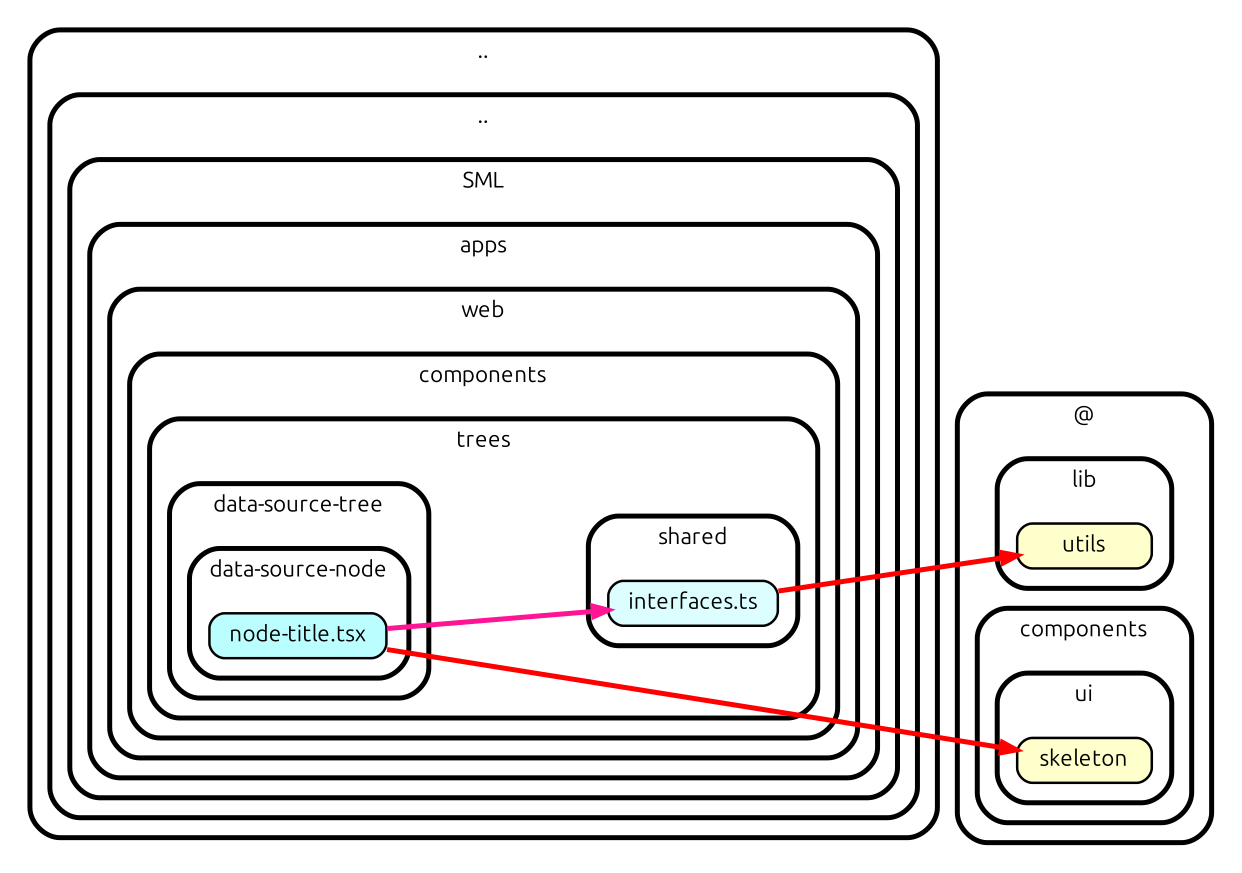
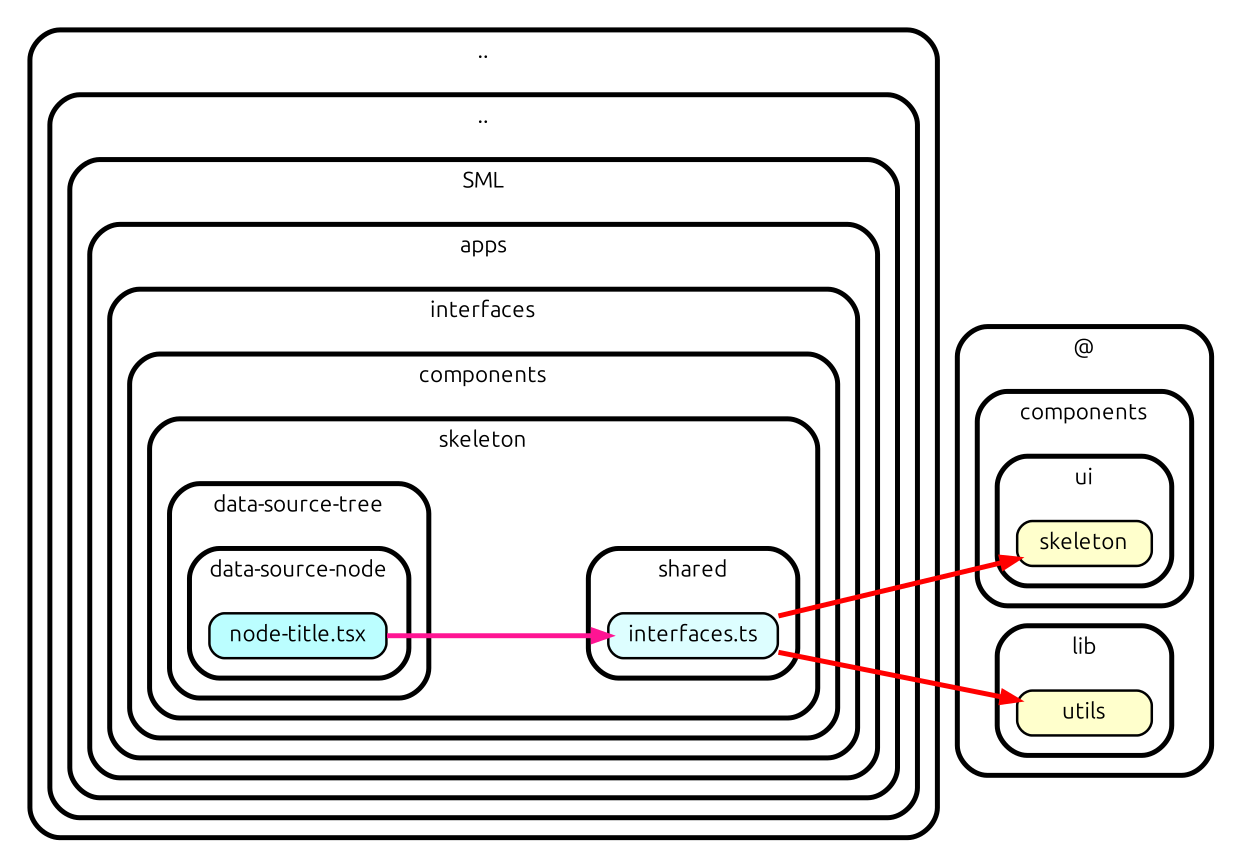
(484, 312) -> (484, 312)
(484, 441) -> (484, 441)
(694, 698) -> (890, 589)
